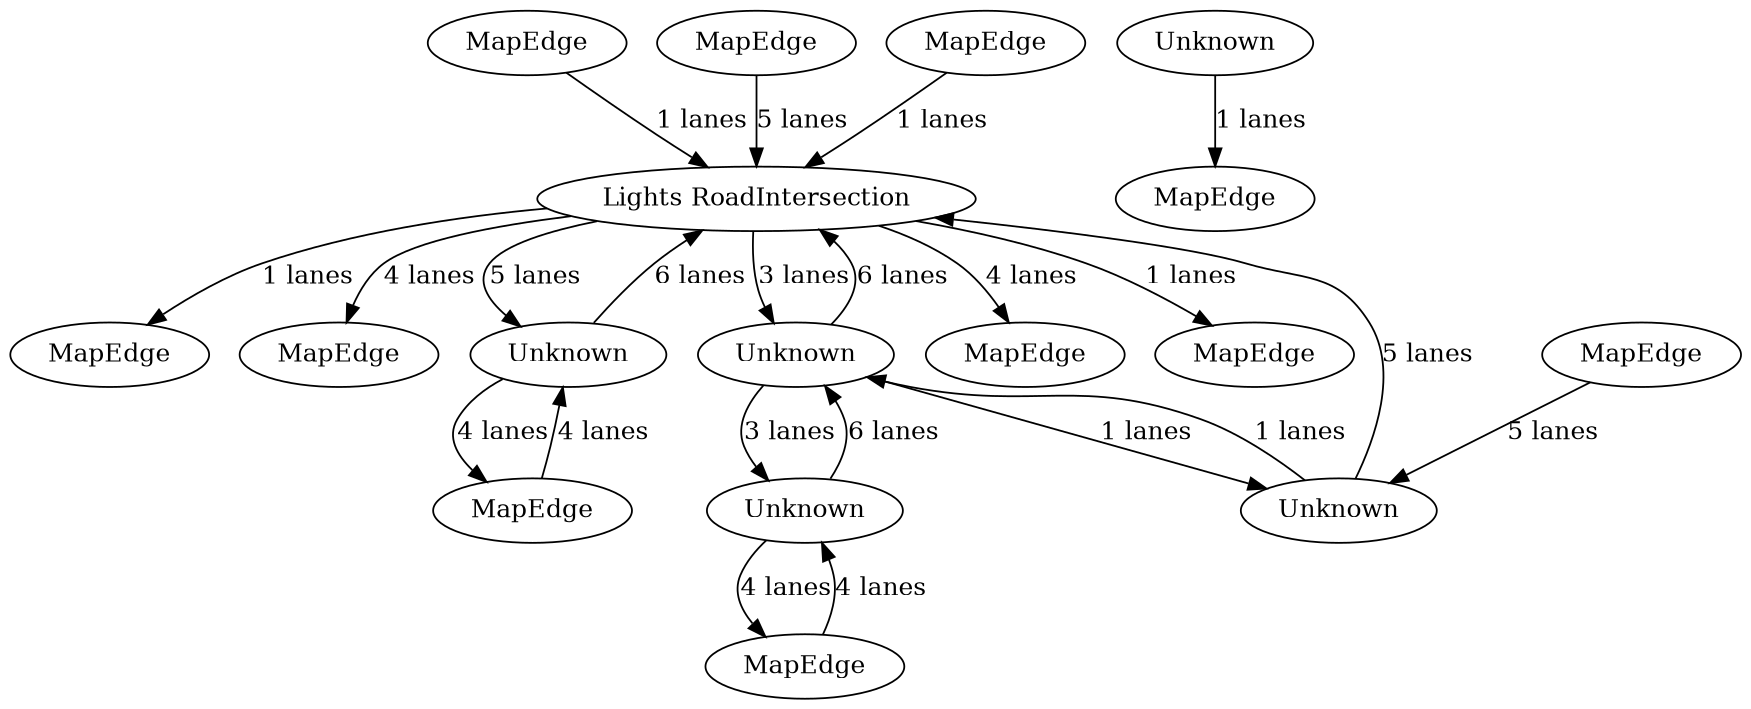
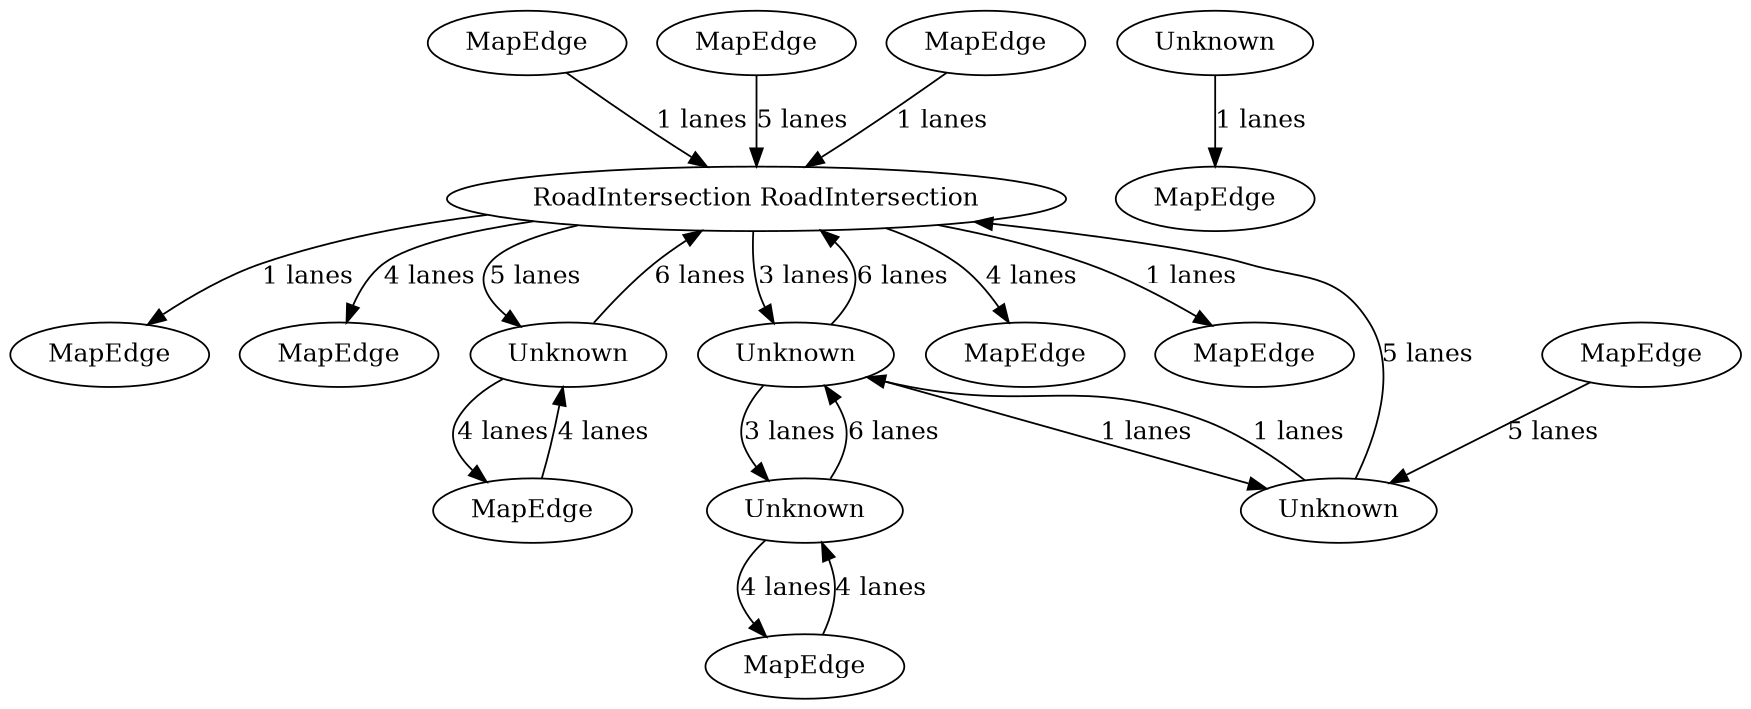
(757, 199) -> (757, 199)
